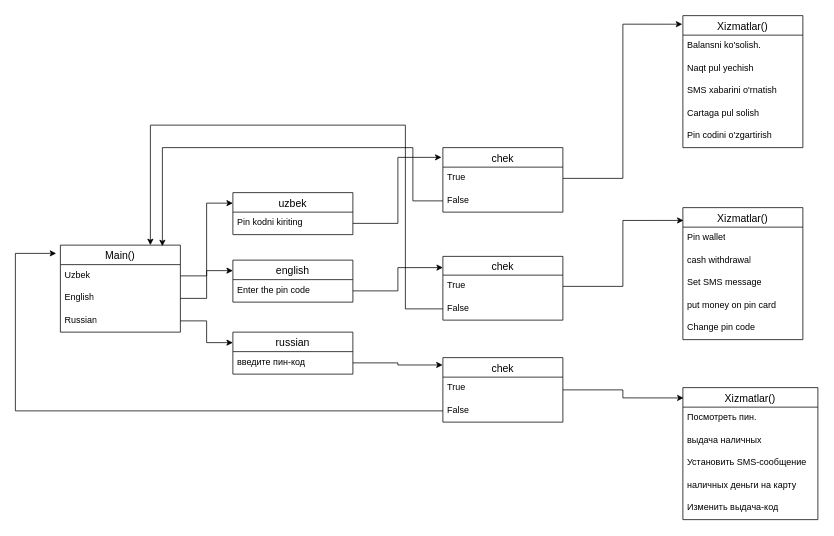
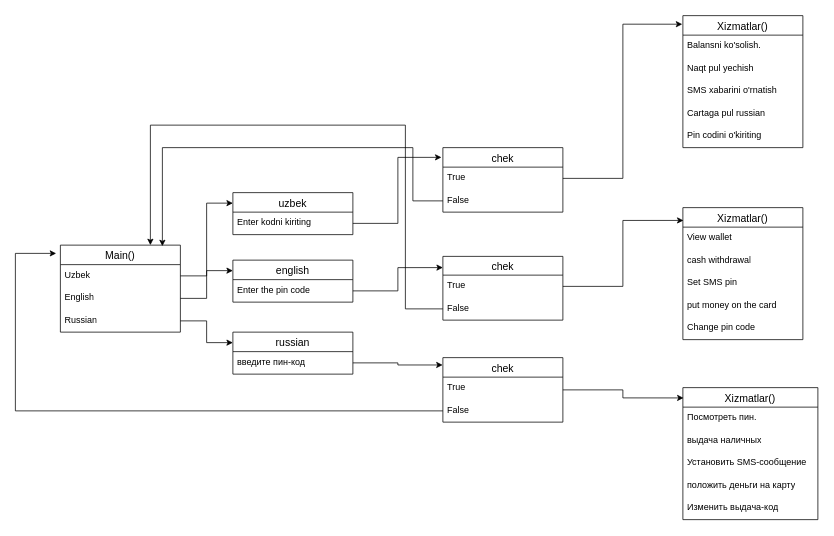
(727, 113) -> (731, 113)
(736, 136) -> (730, 136)
(275, 223) -> (281, 223)
(708, 238) -> (710, 238)
(723, 283) -> (712, 283)
(734, 305) -> (736, 305)
(744, 485) -> (744, 485)
